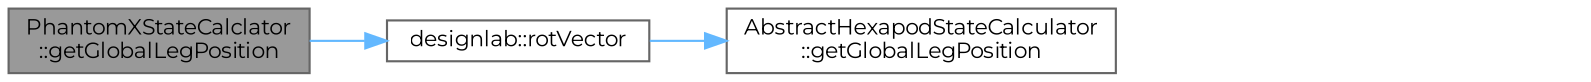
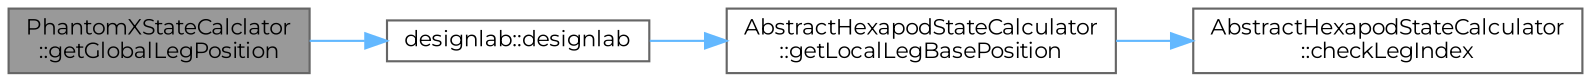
(518, 41) -> (518, 41)
(921, 41) -> (921, 41)
none -> (1388, 41)
